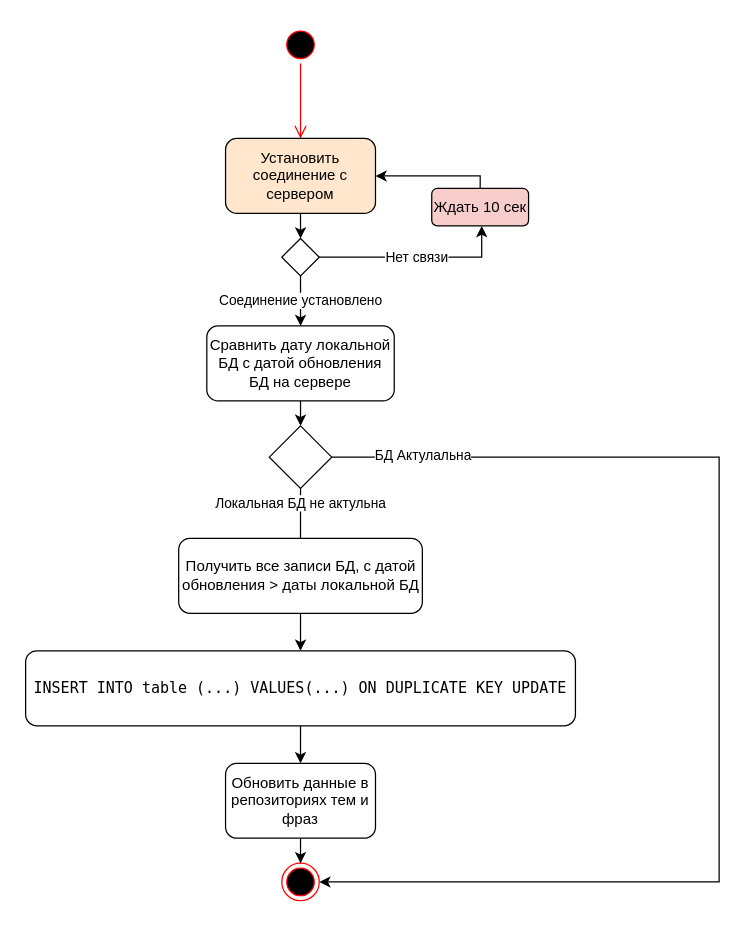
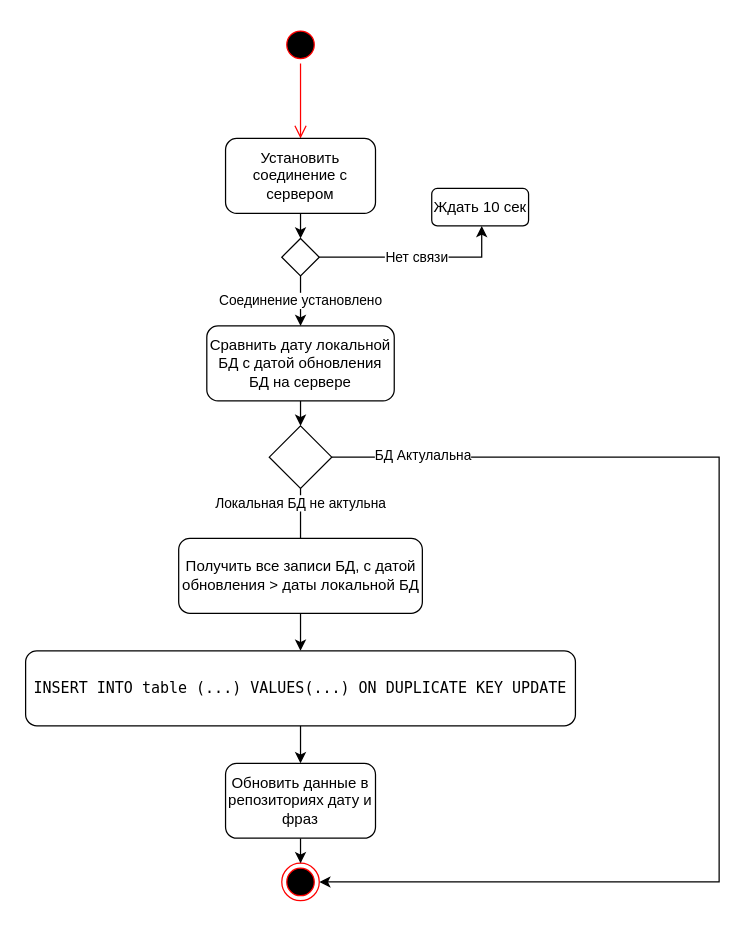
(301, 176) -> (301, 176)
(438, 176) -> none
(480, 207) -> (480, 207)
(301, 801) -> (301, 801)
